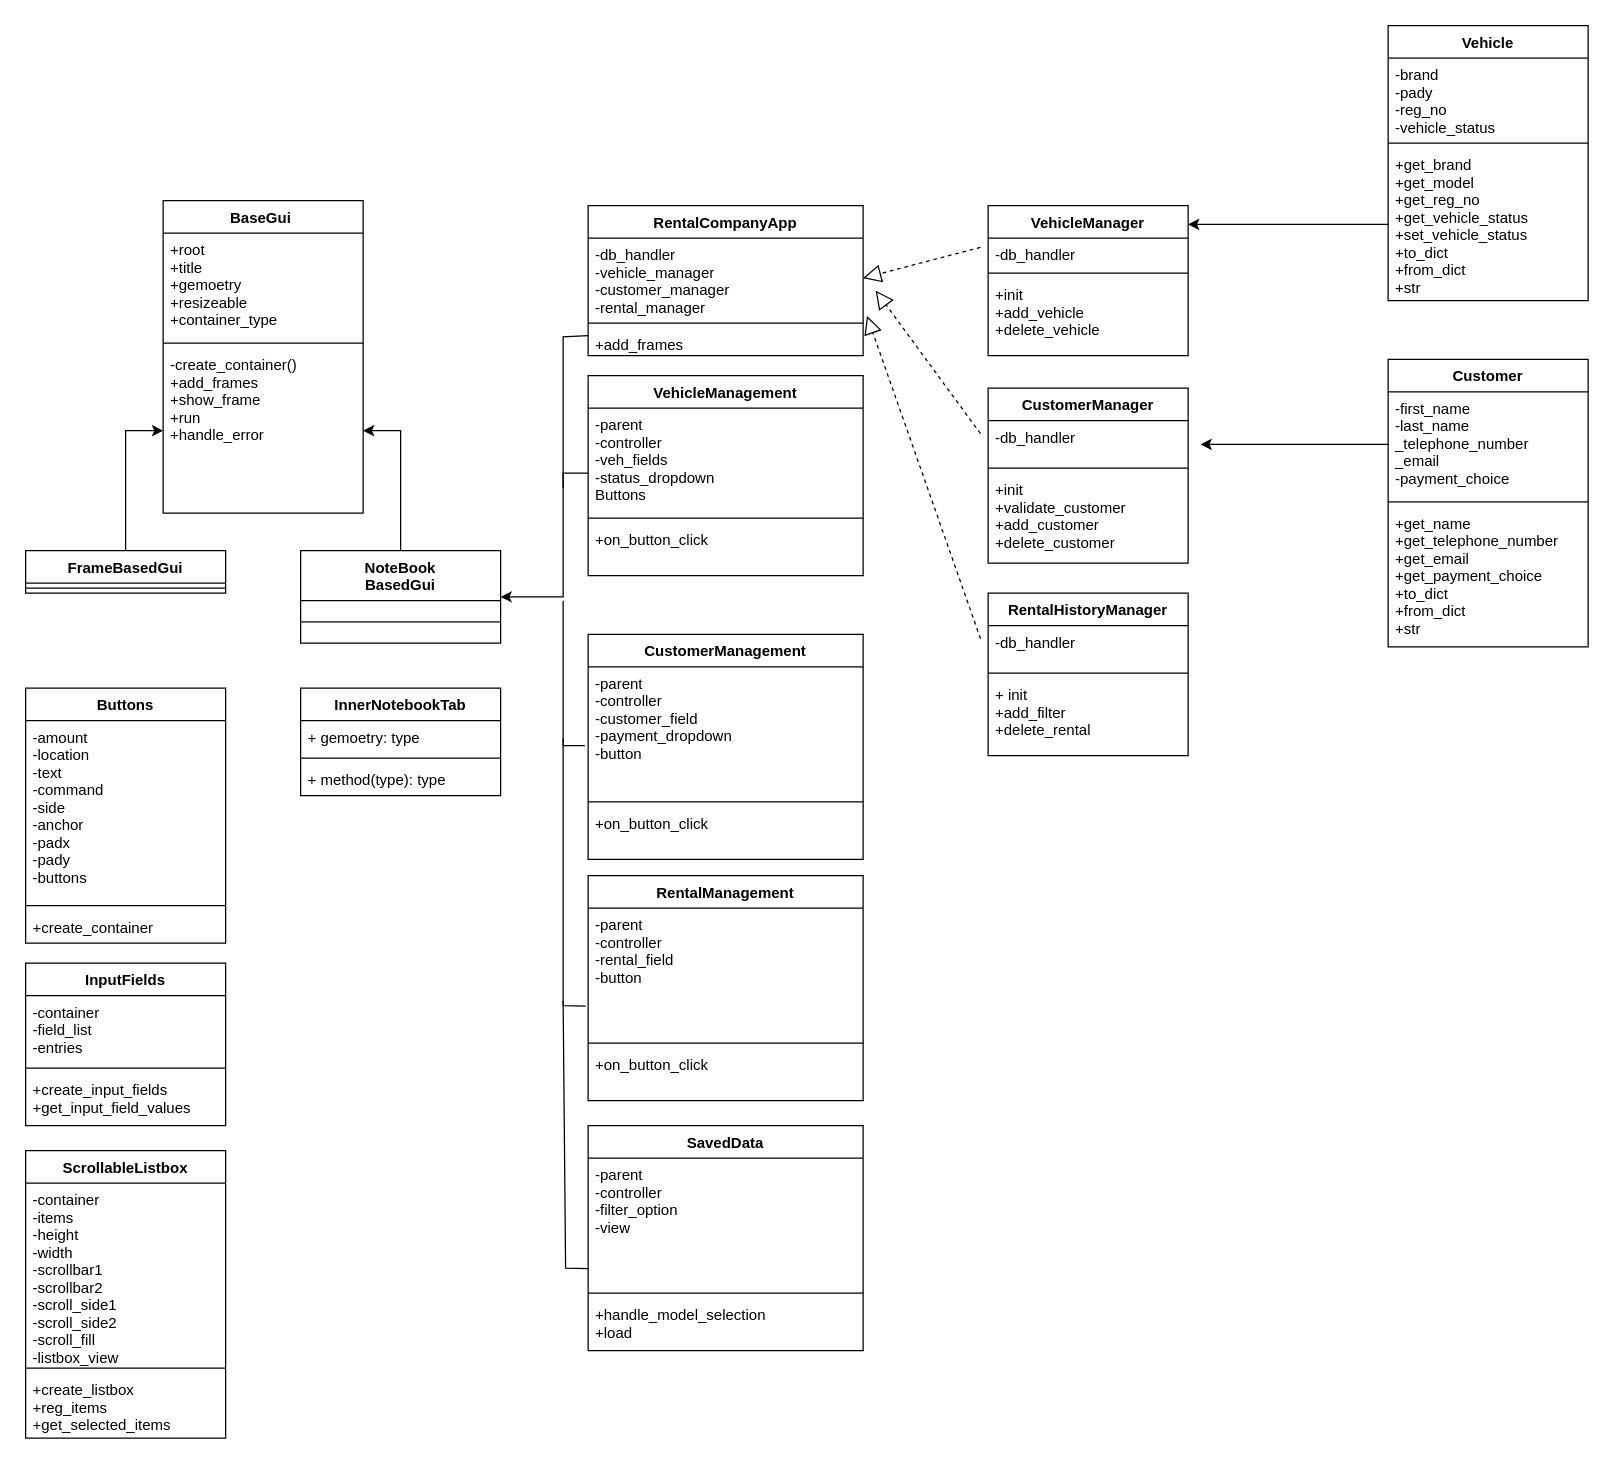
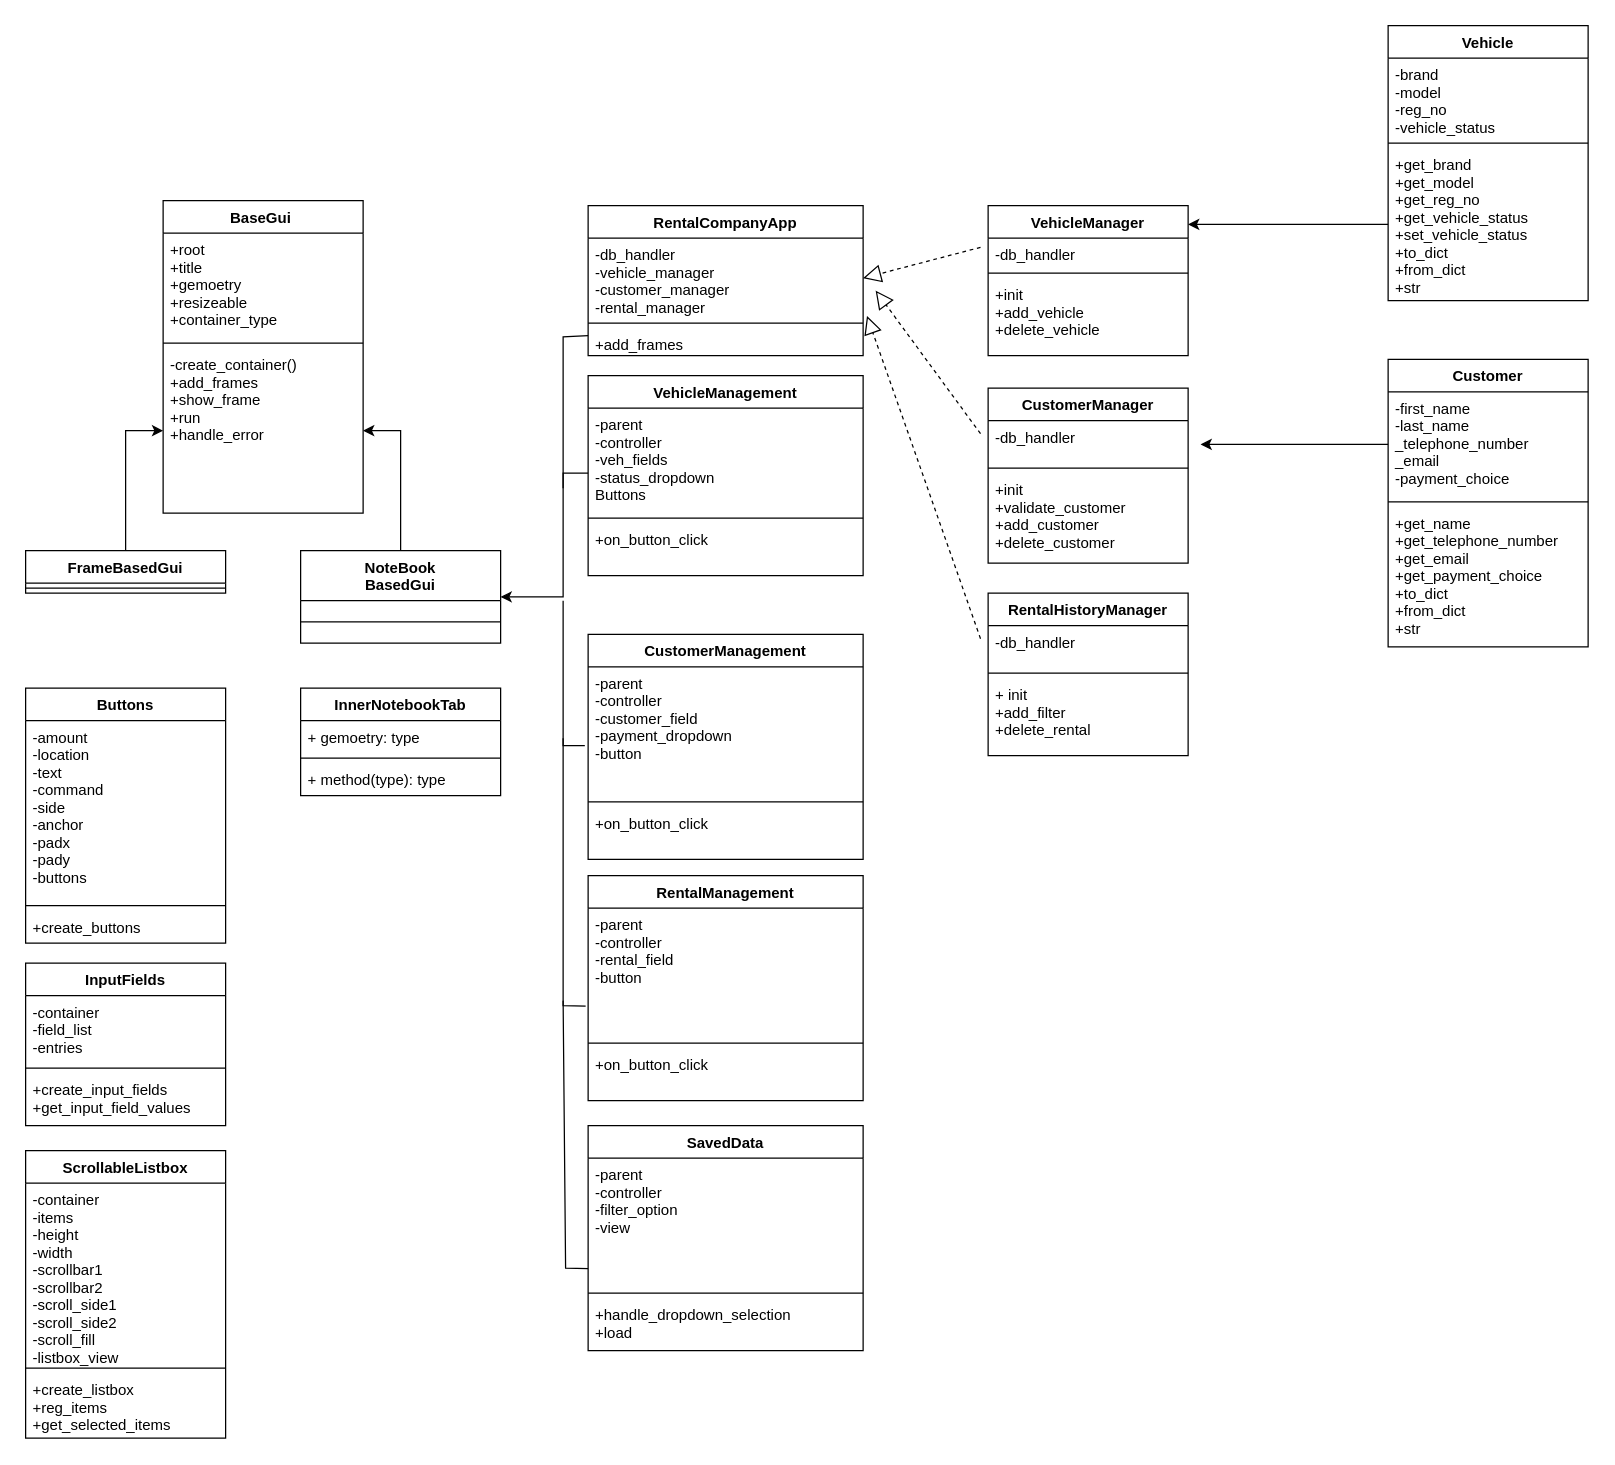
(1420, 75) -> (1420, 75)
(102, 928) -> (96, 928)
(684, 1315) -> (698, 1315)
